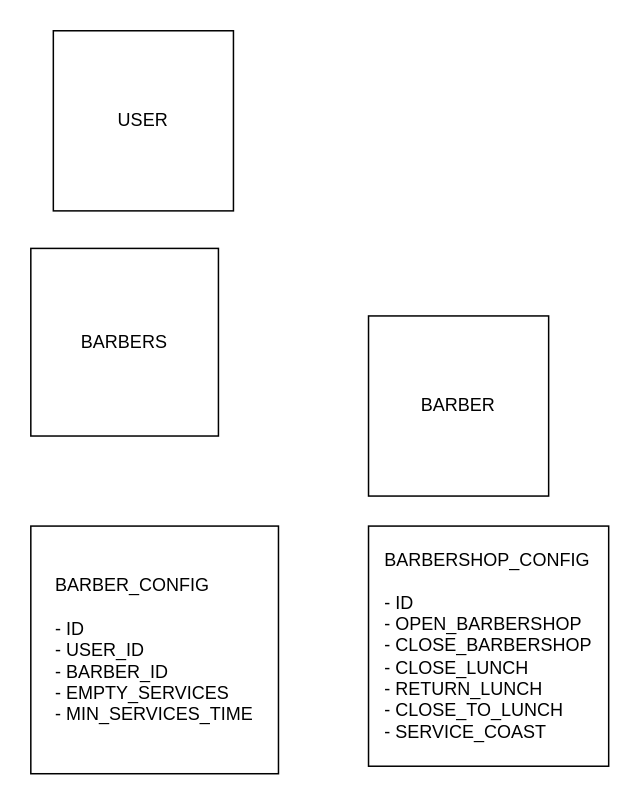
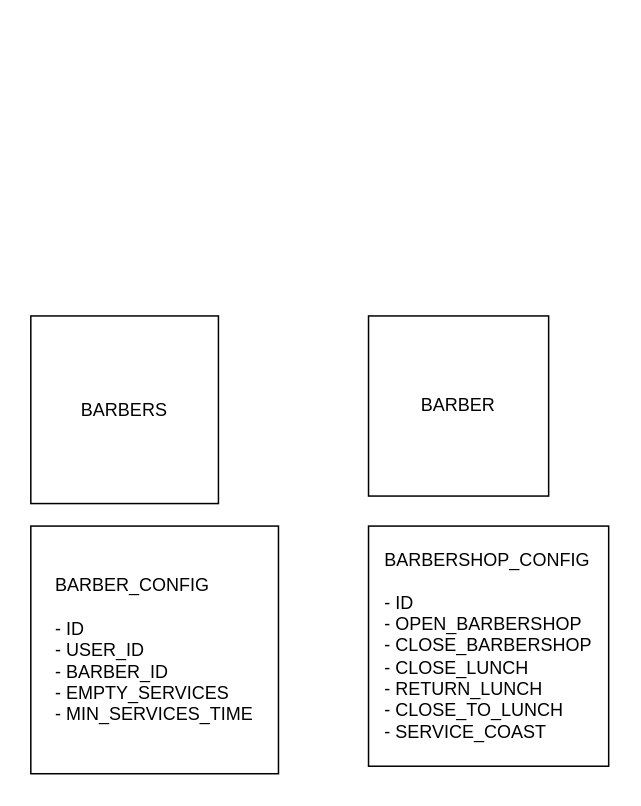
(143, 121) -> none
(125, 342) -> (125, 410)
